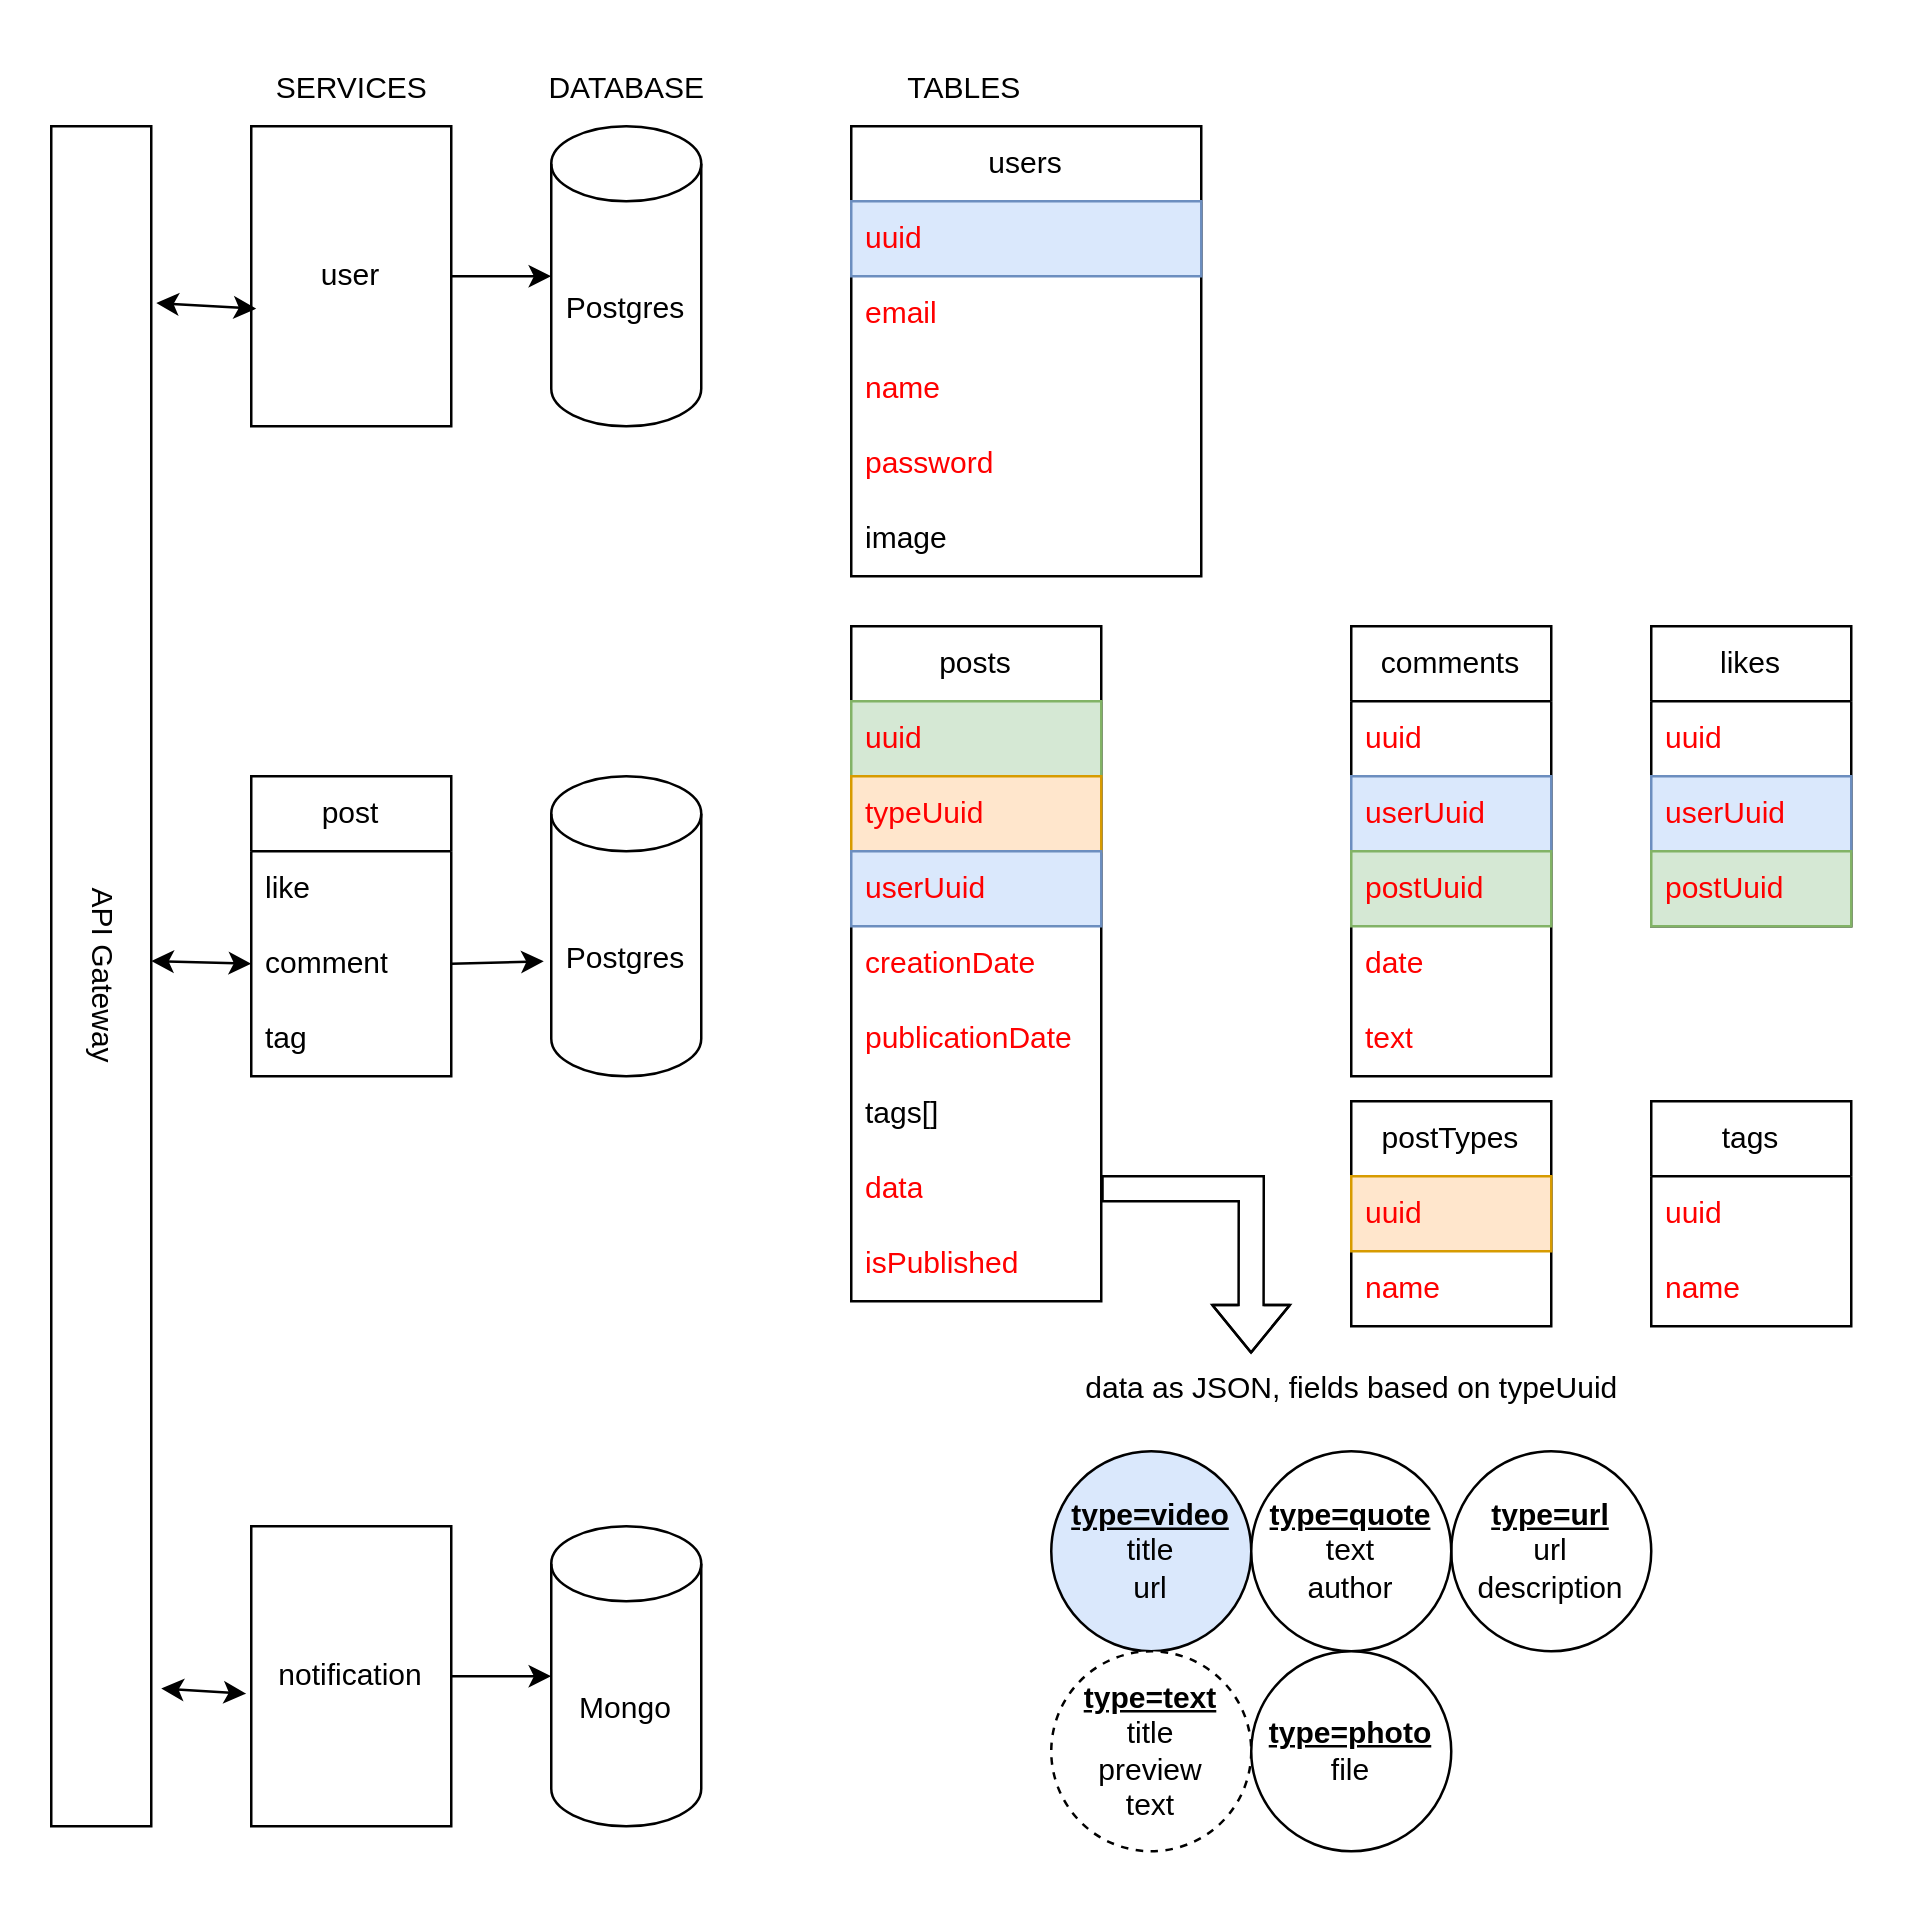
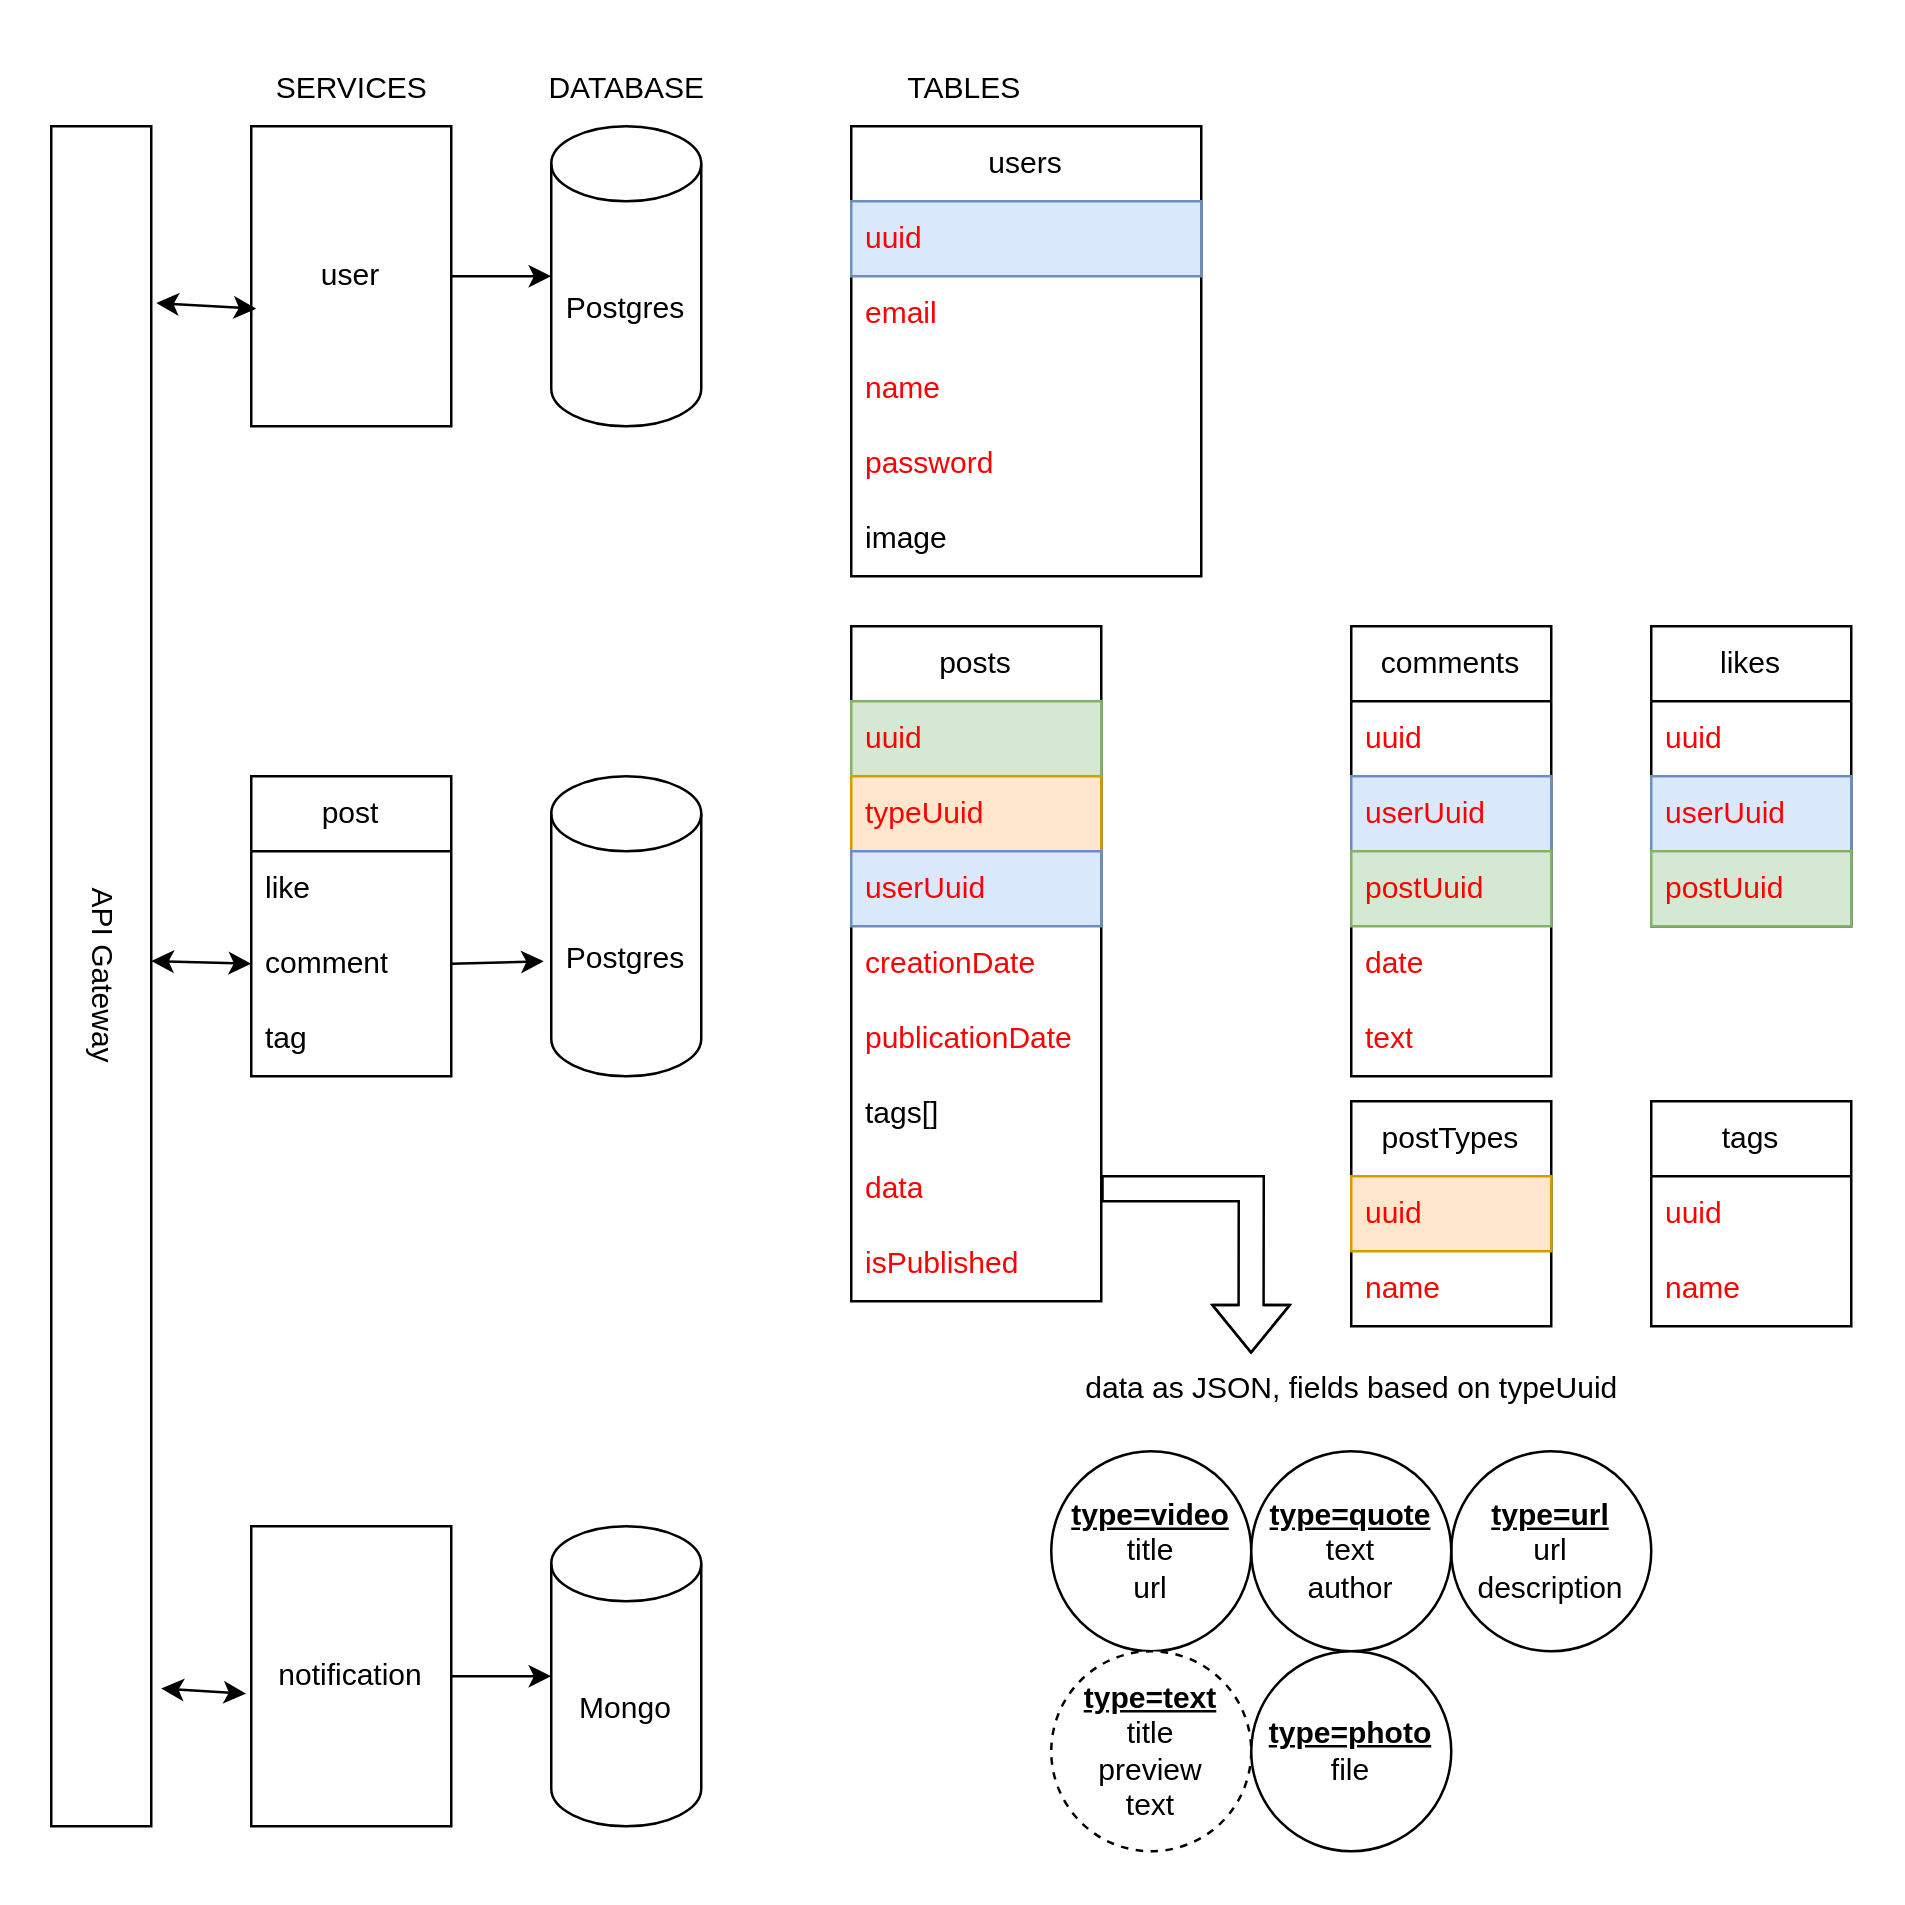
(1151, 1551) -> (1151, 1551)
